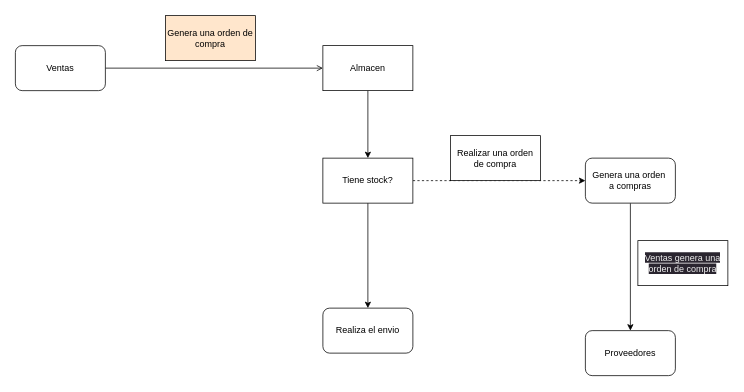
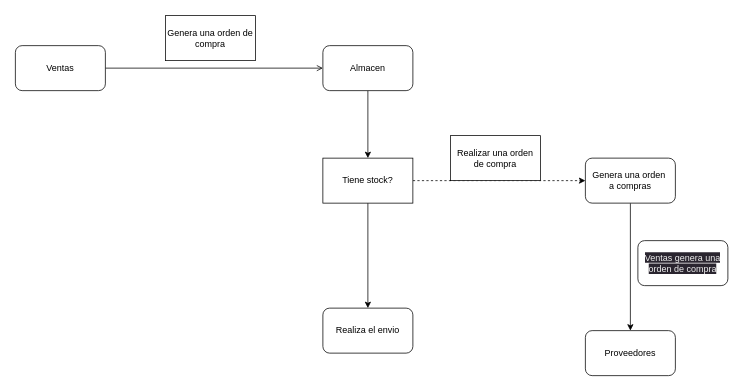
(210, 38) -> (210, 38)
(368, 68) -> (368, 68)
(683, 263) -> (683, 263)
